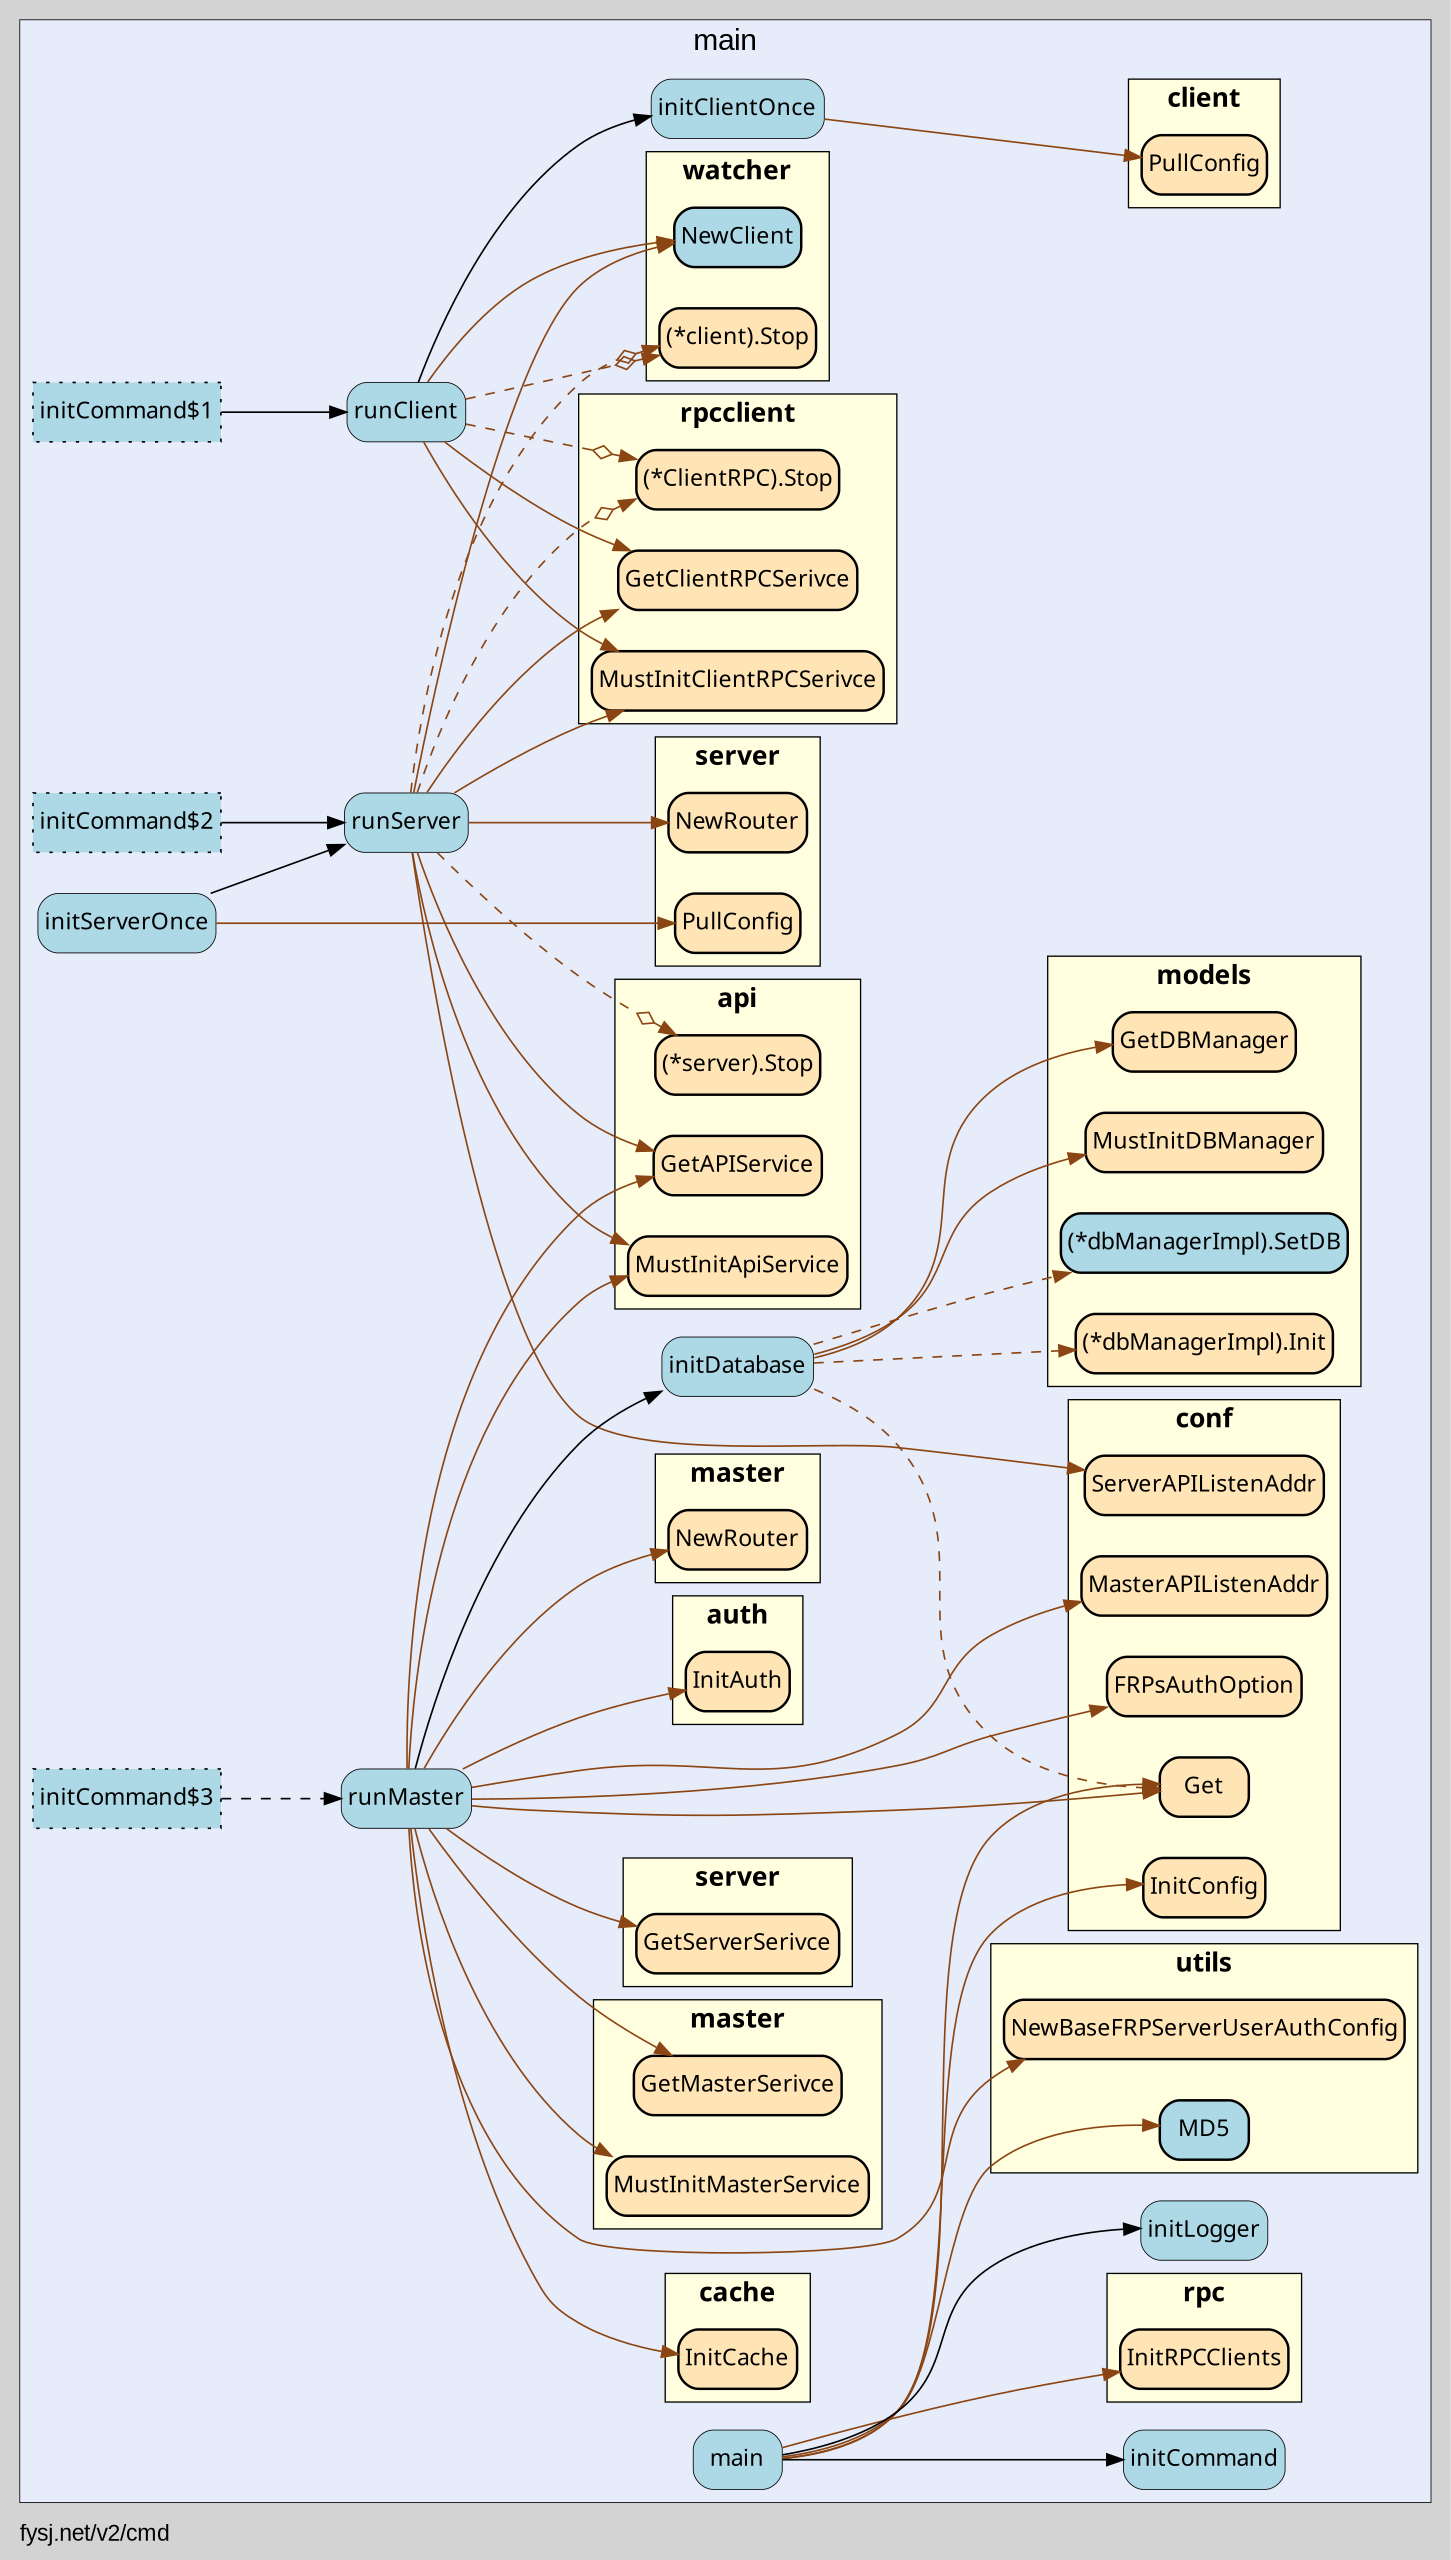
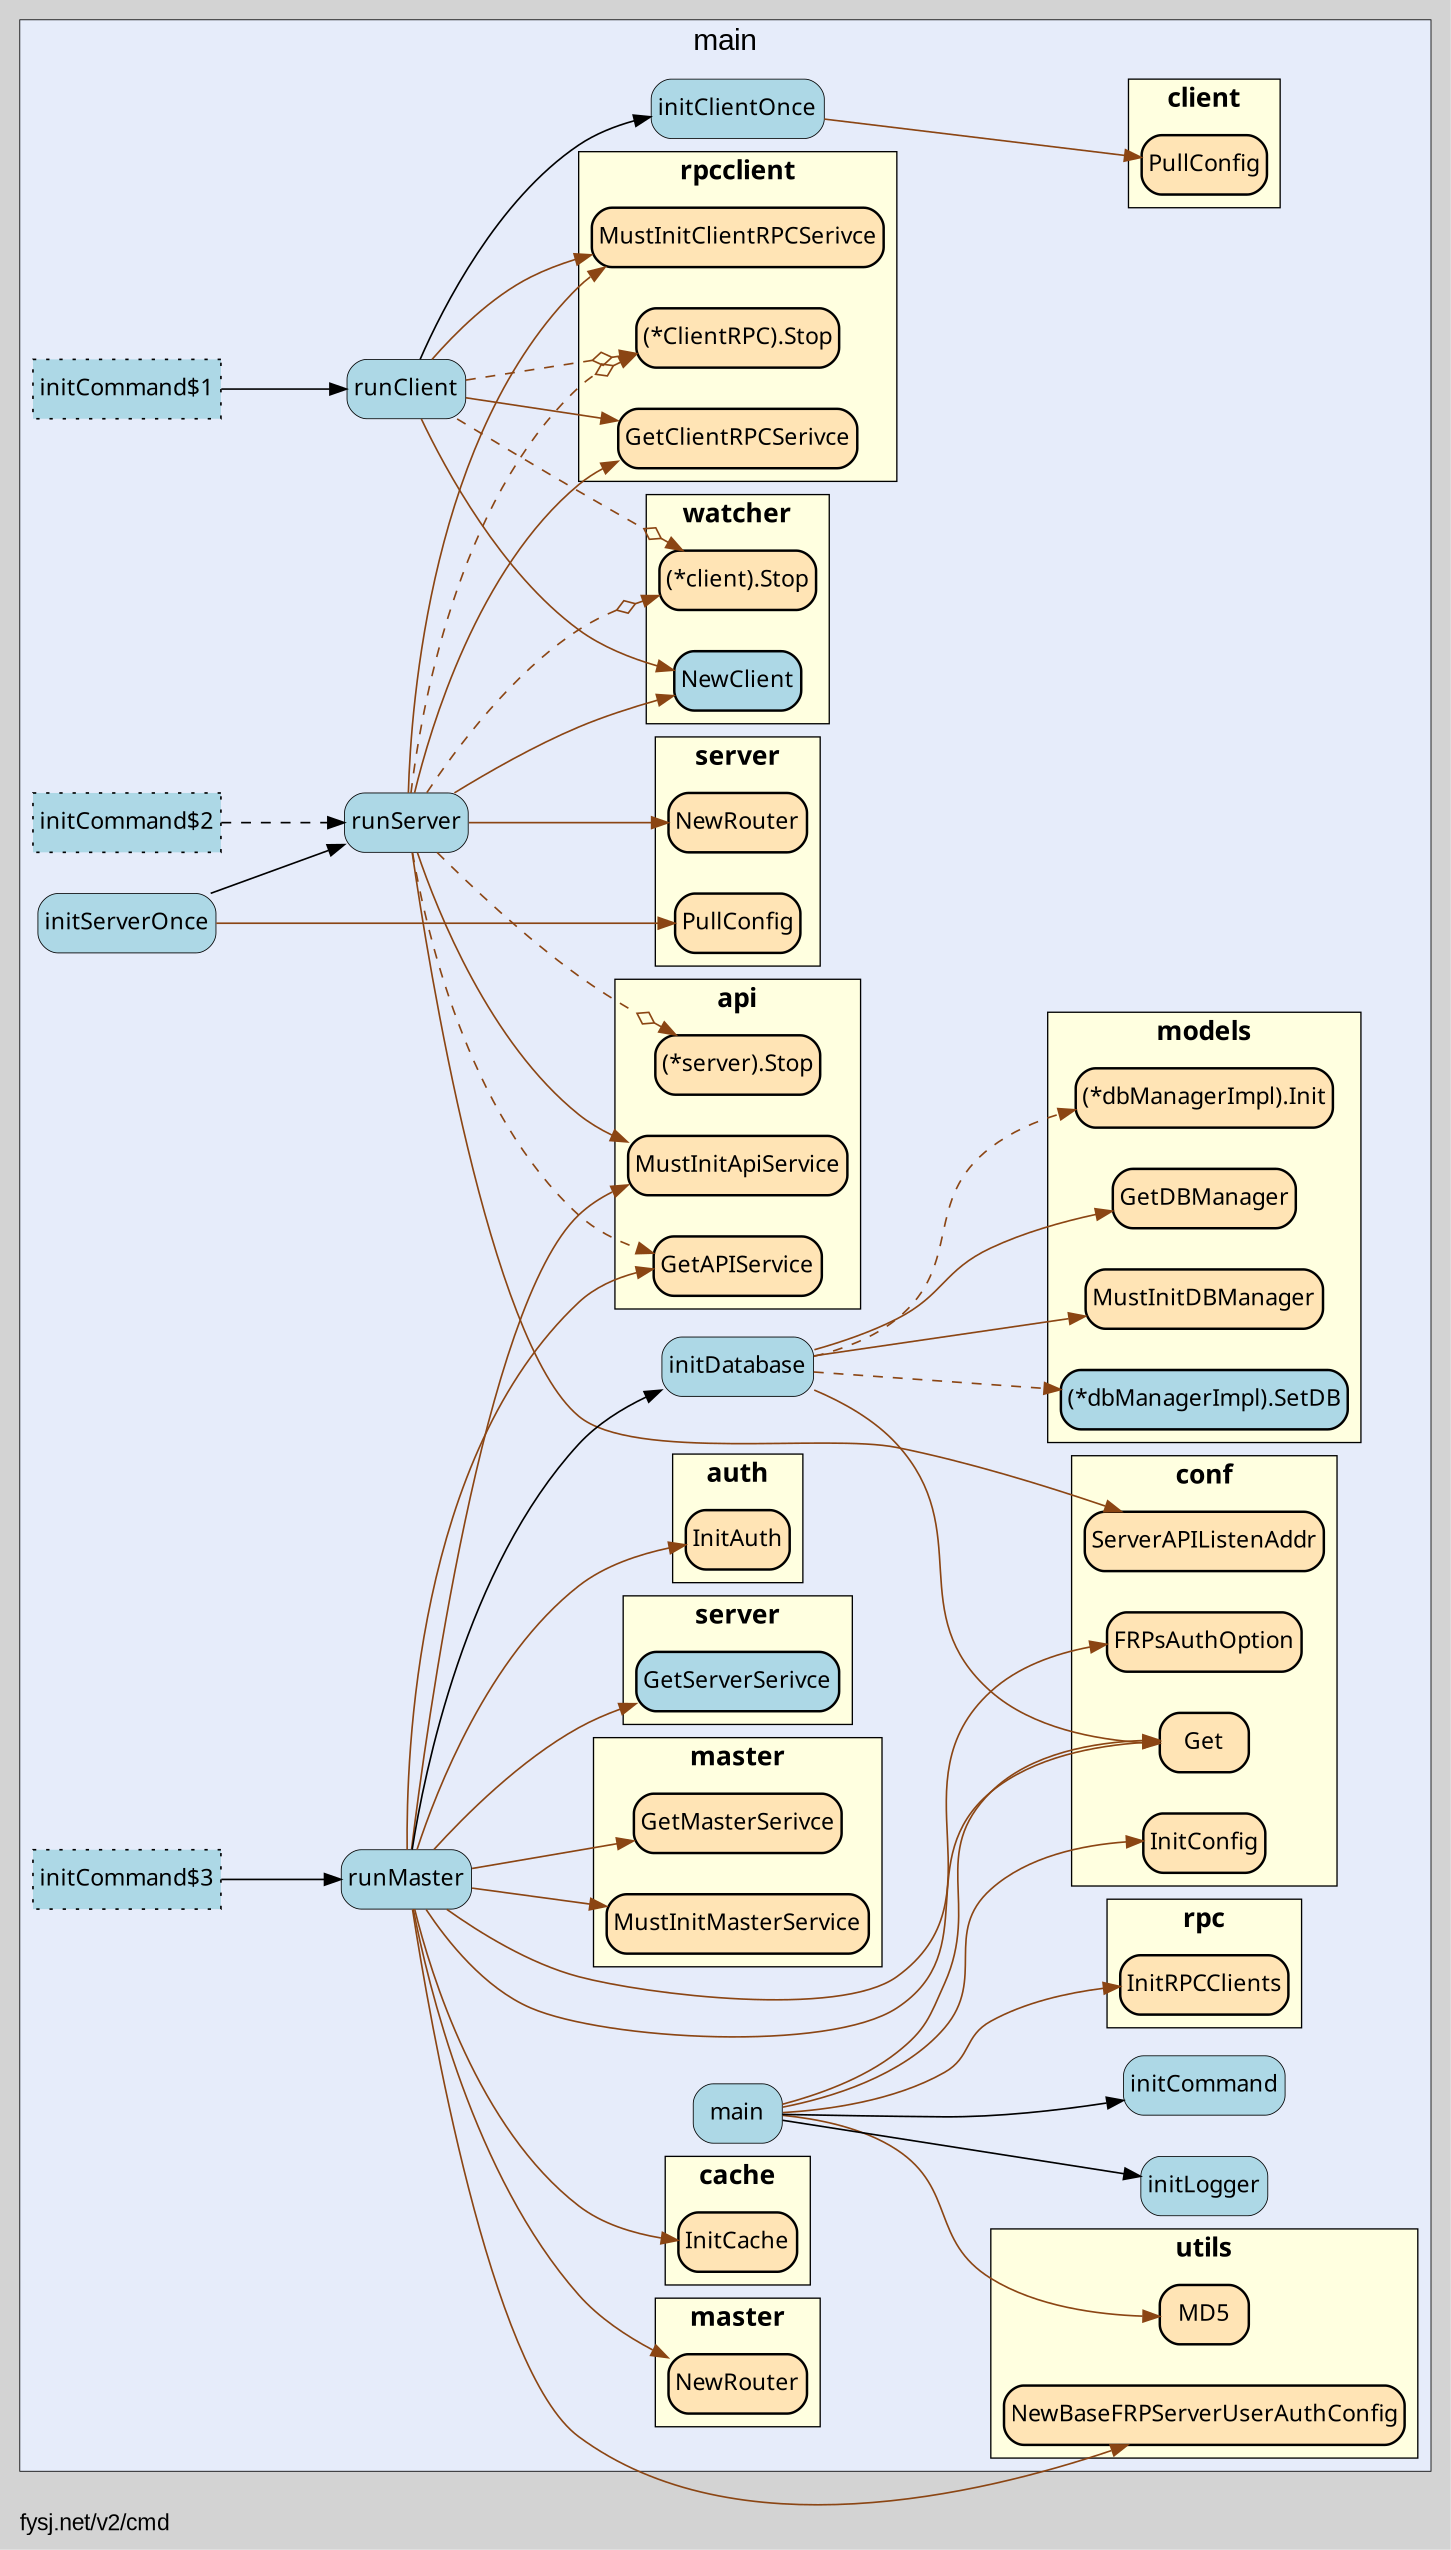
(275, 823) -> (275, 823)
(499, 1023) -> (482, 1078)
(1204, 1586) -> none
(941, 1624) -> (943, 1601)
(273, 1799) -> (273, 1879)
(738, 1944) -> (738, 1682)
(1204, 2130) -> (1204, 2315)
